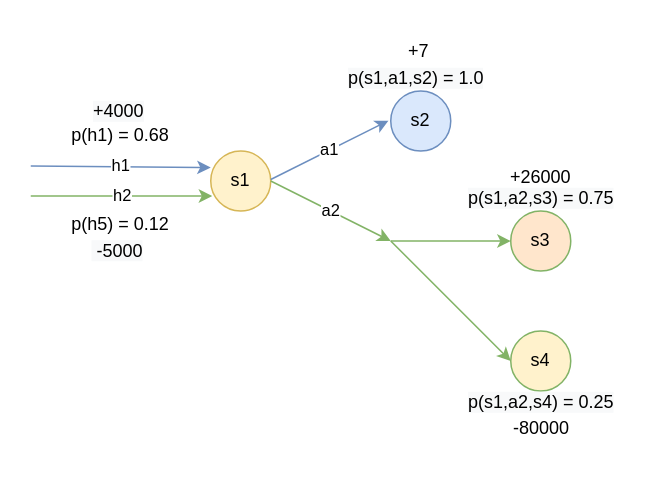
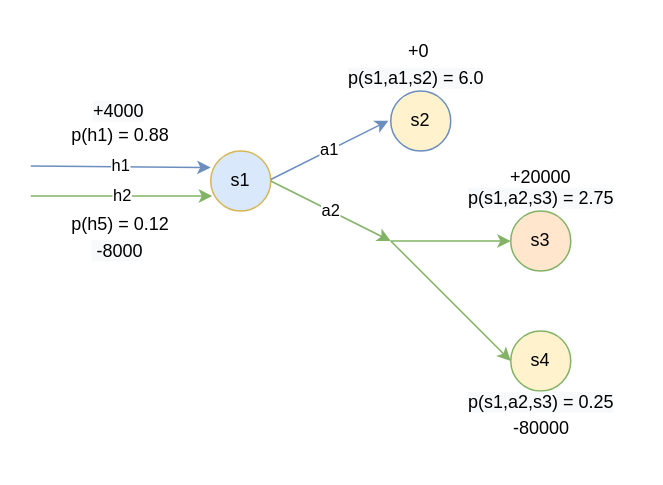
(419, 52) -> (419, 52)
(422, 90) -> (422, 90)
(421, 121) -> (421, 121)
(121, 136) -> (121, 136)
(241, 181) -> (241, 181)
(539, 189) -> (539, 189)
(548, 199) -> (548, 199)
(117, 252) -> (117, 252)
(548, 403) -> (548, 403)
